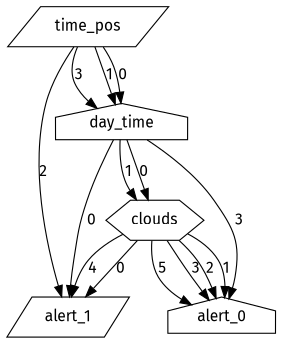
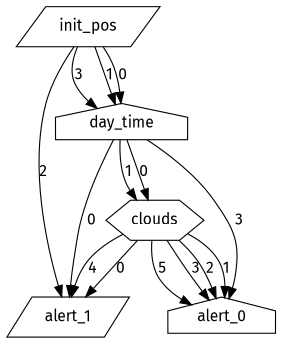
(88, 27) -> (88, 27)
